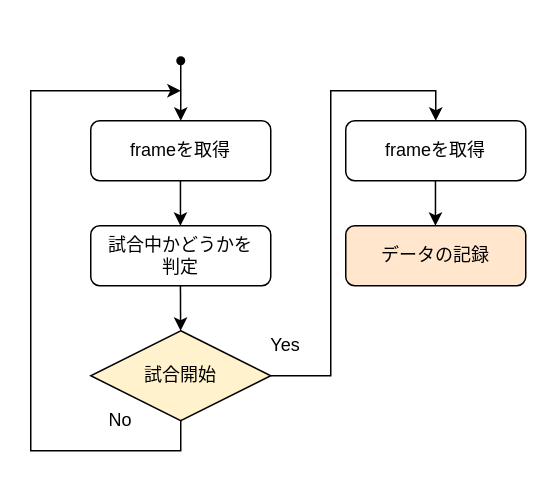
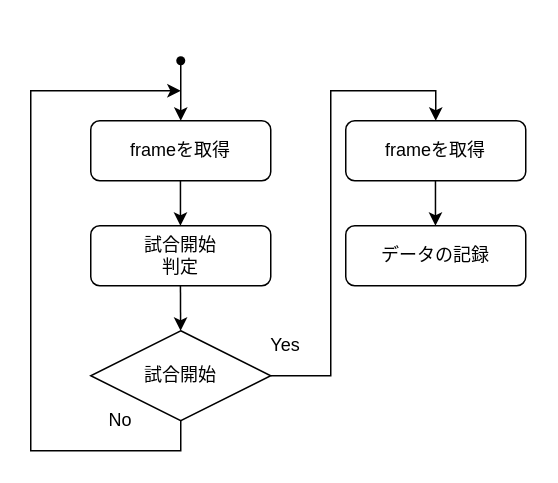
(181, 256) -> (181, 256)
(436, 256) -> (436, 256)
(181, 376) -> (181, 376)
